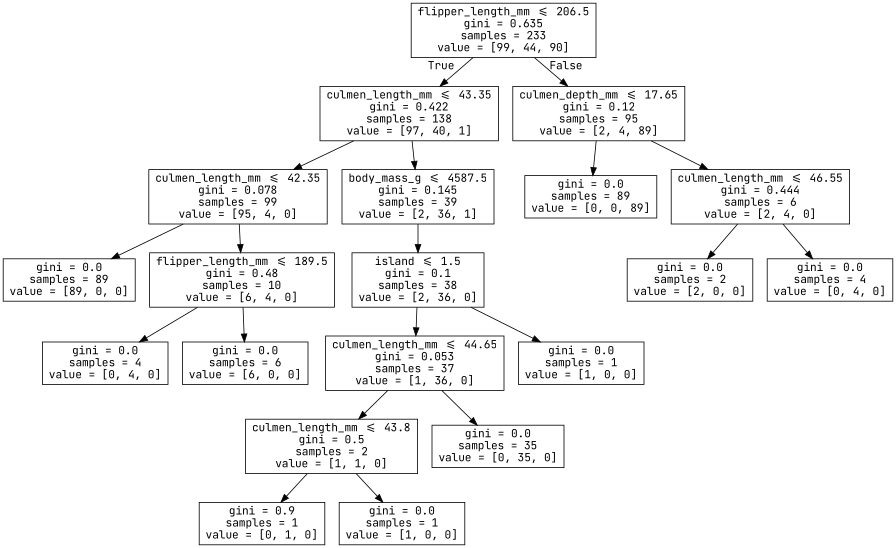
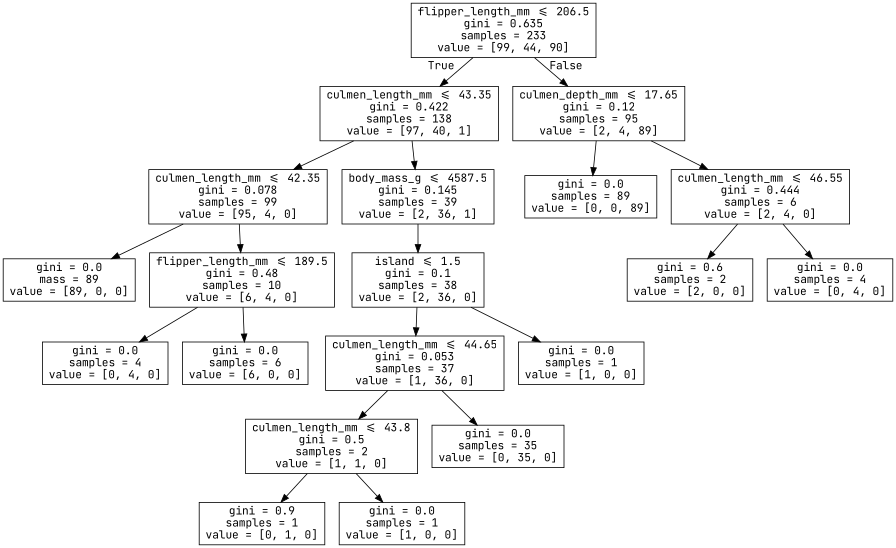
(69, 280) -> (69, 280)
(690, 280) -> (690, 280)
